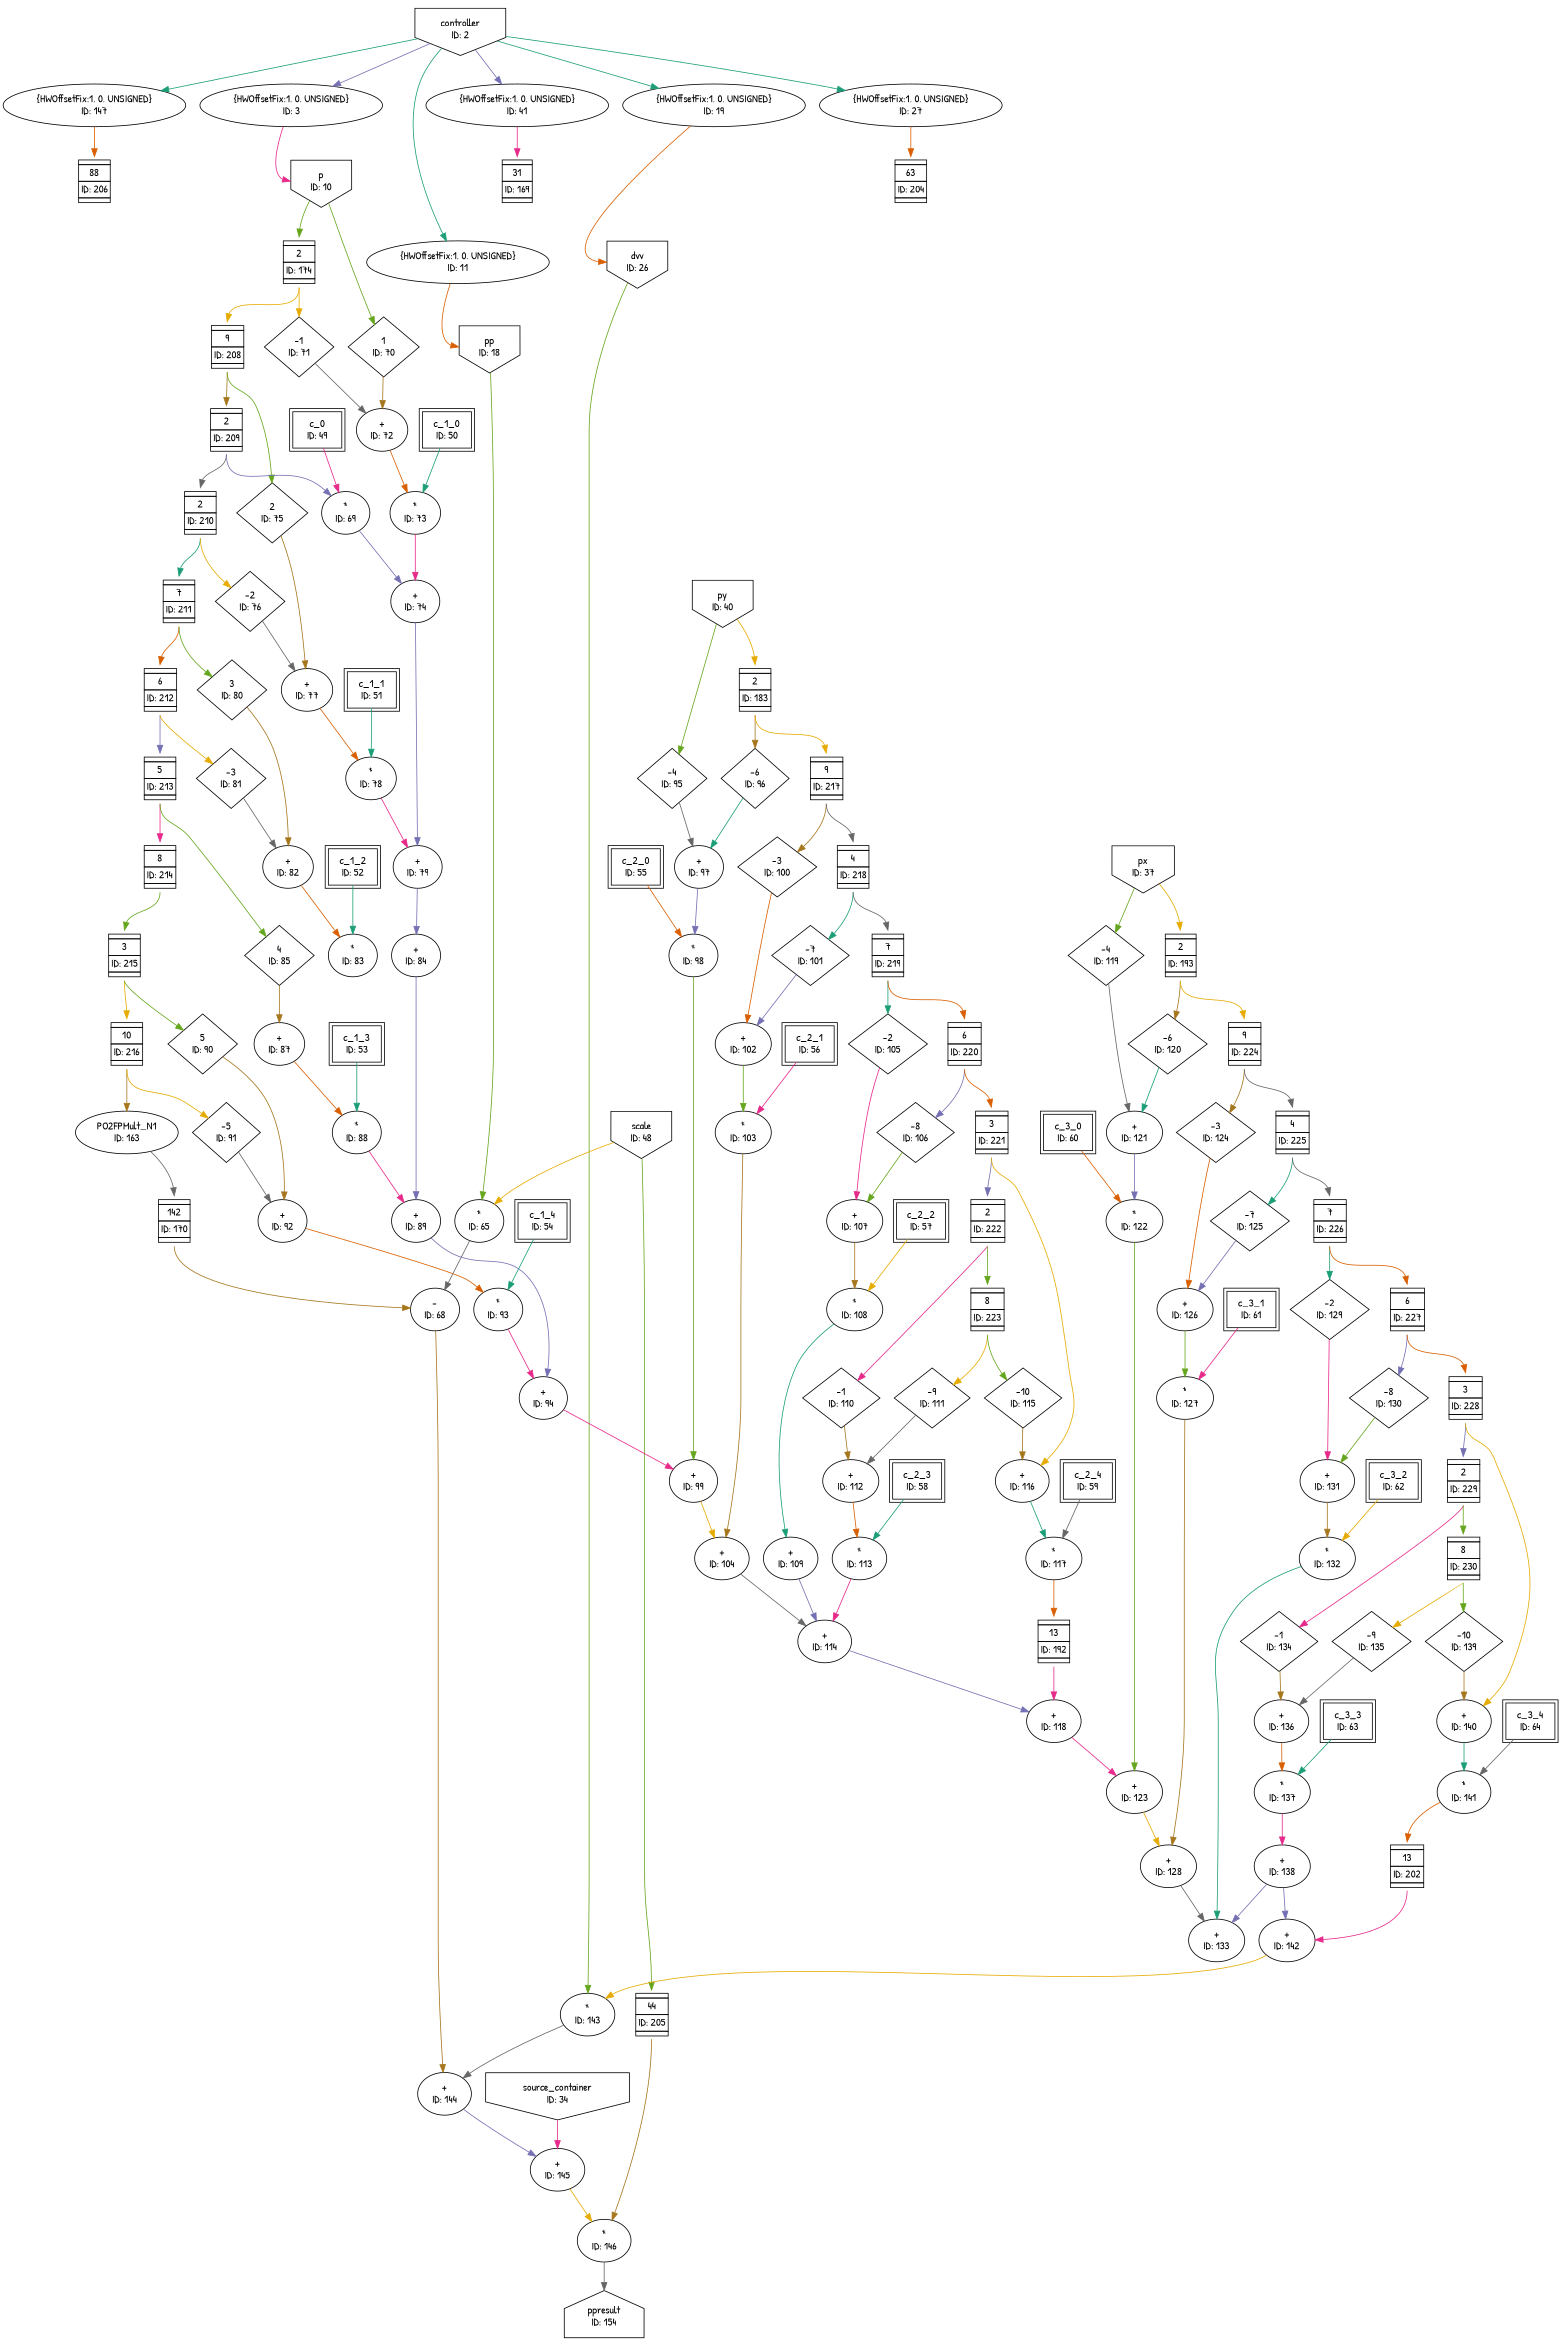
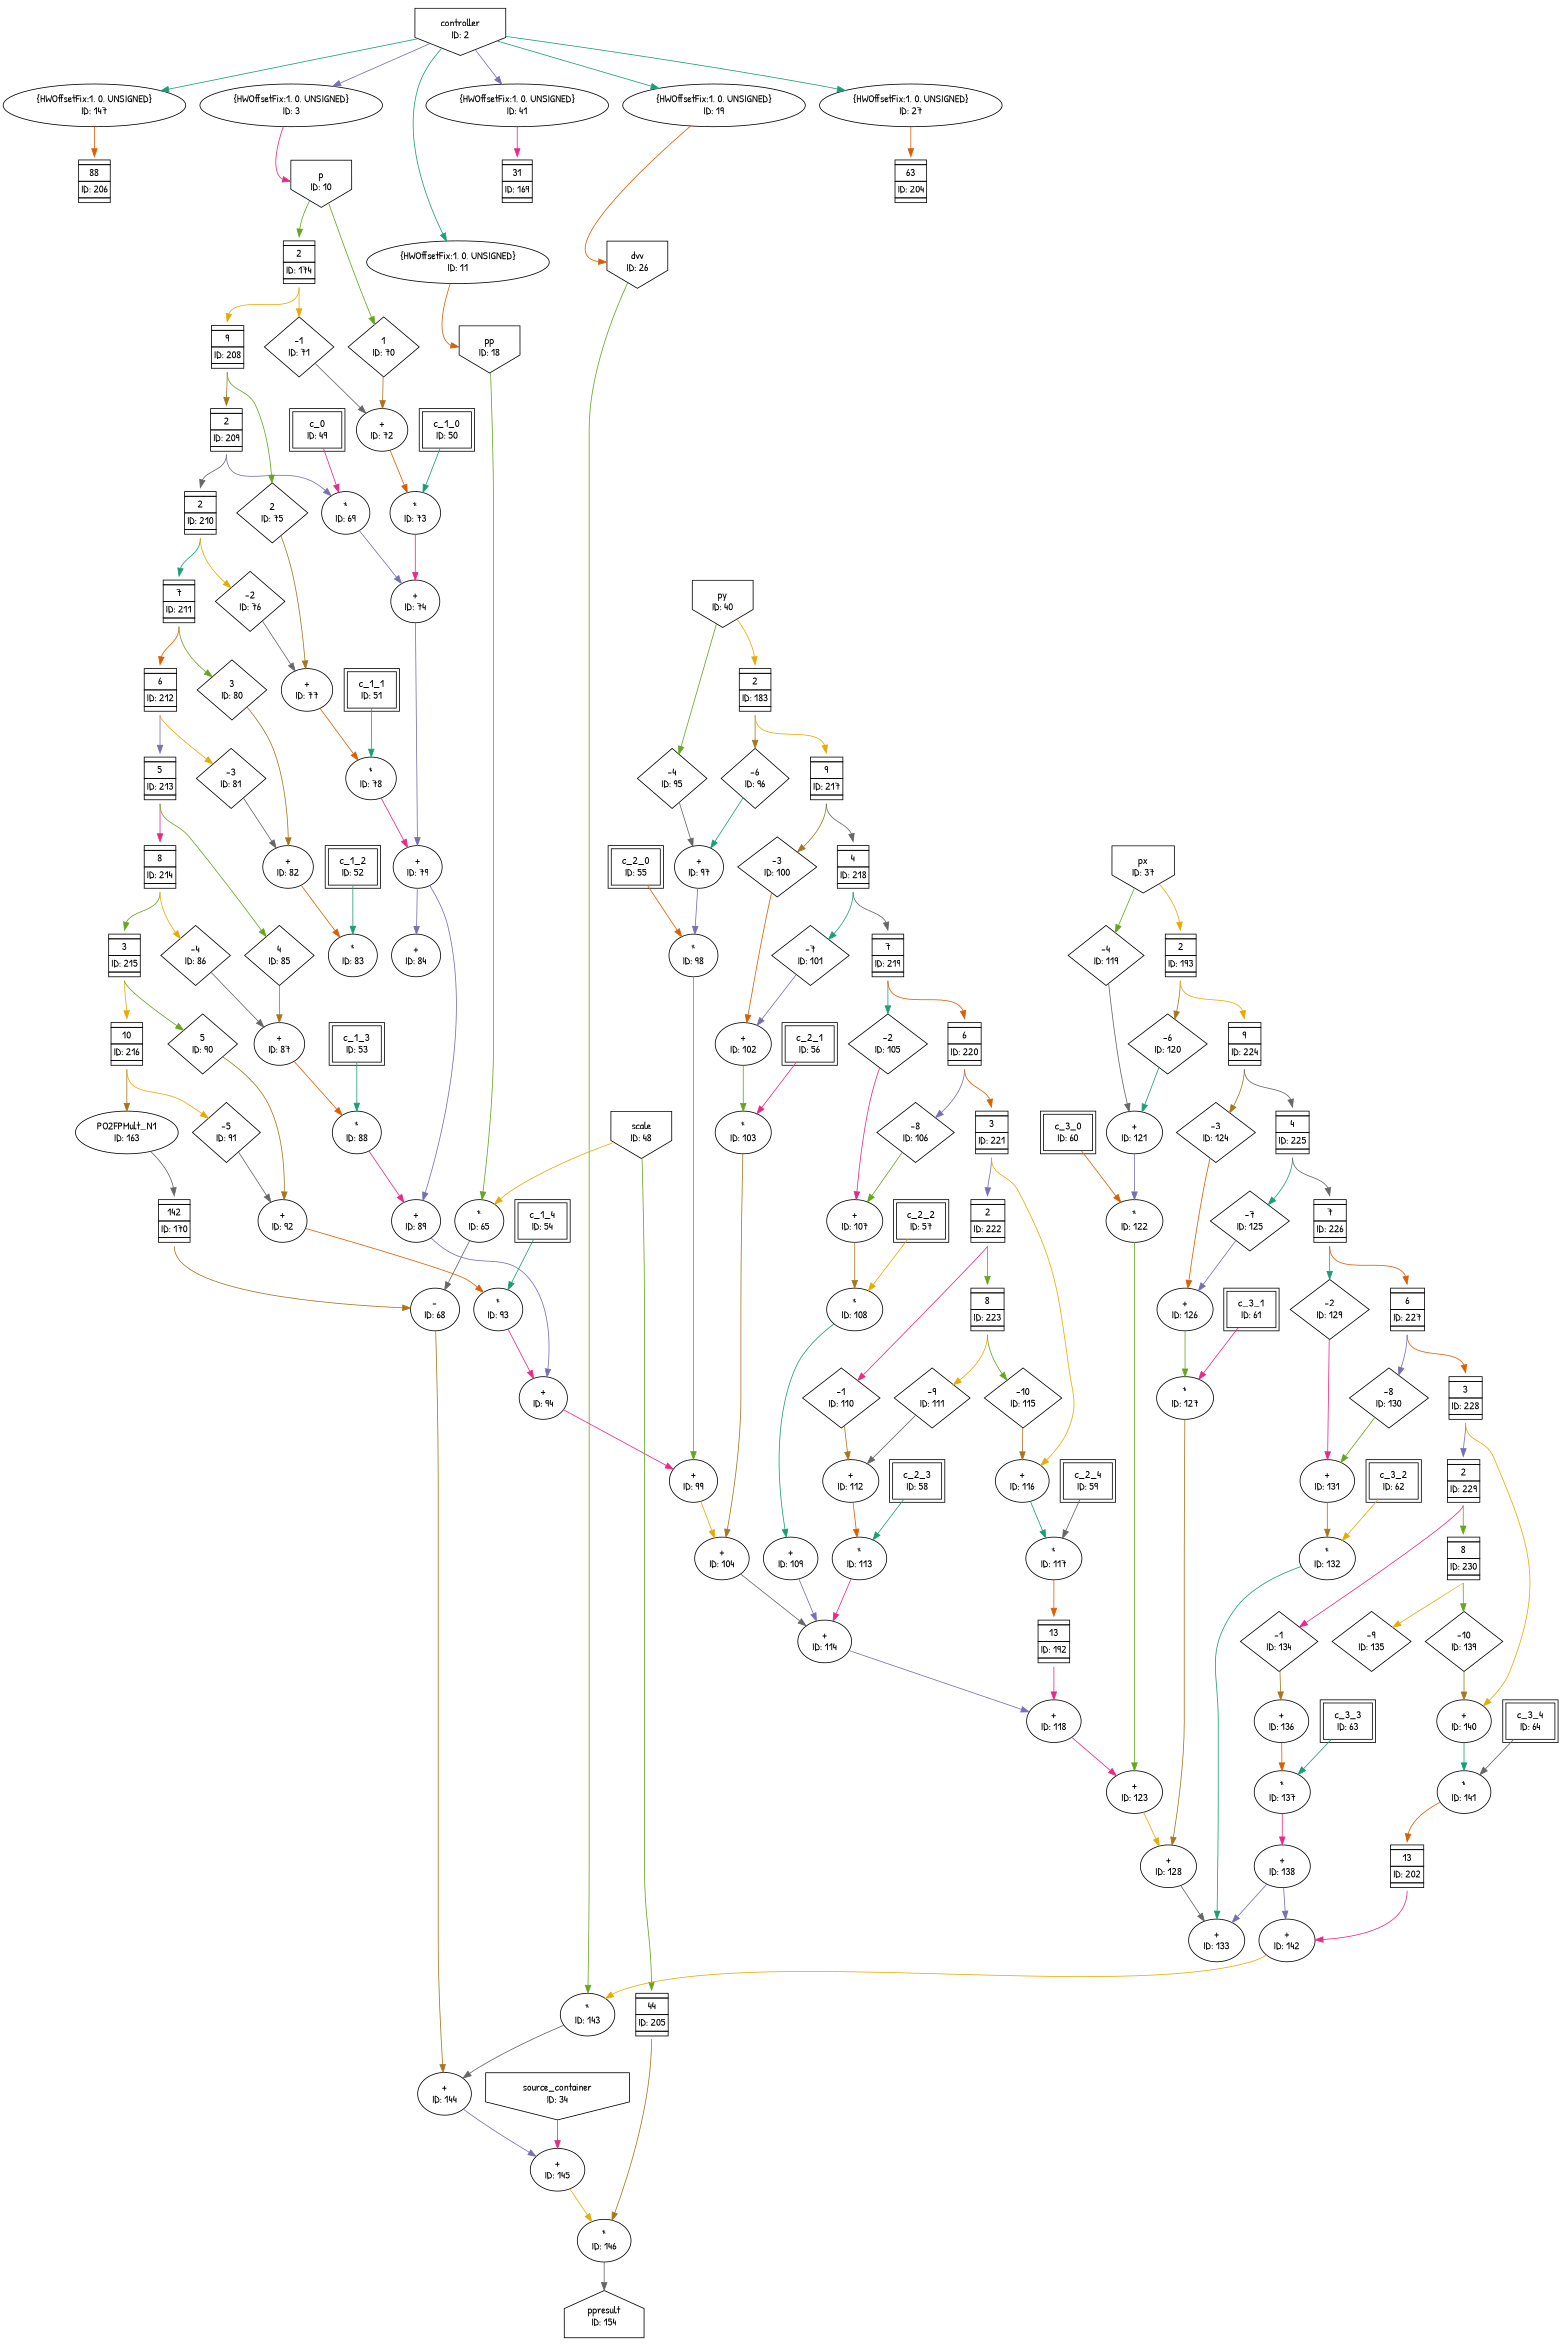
none -> (196, 955)
(416, 1084) -> (455, 1038)
(1329, 1679) -> none
